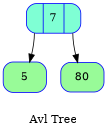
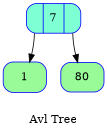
(25, 77) -> (25, 77)
